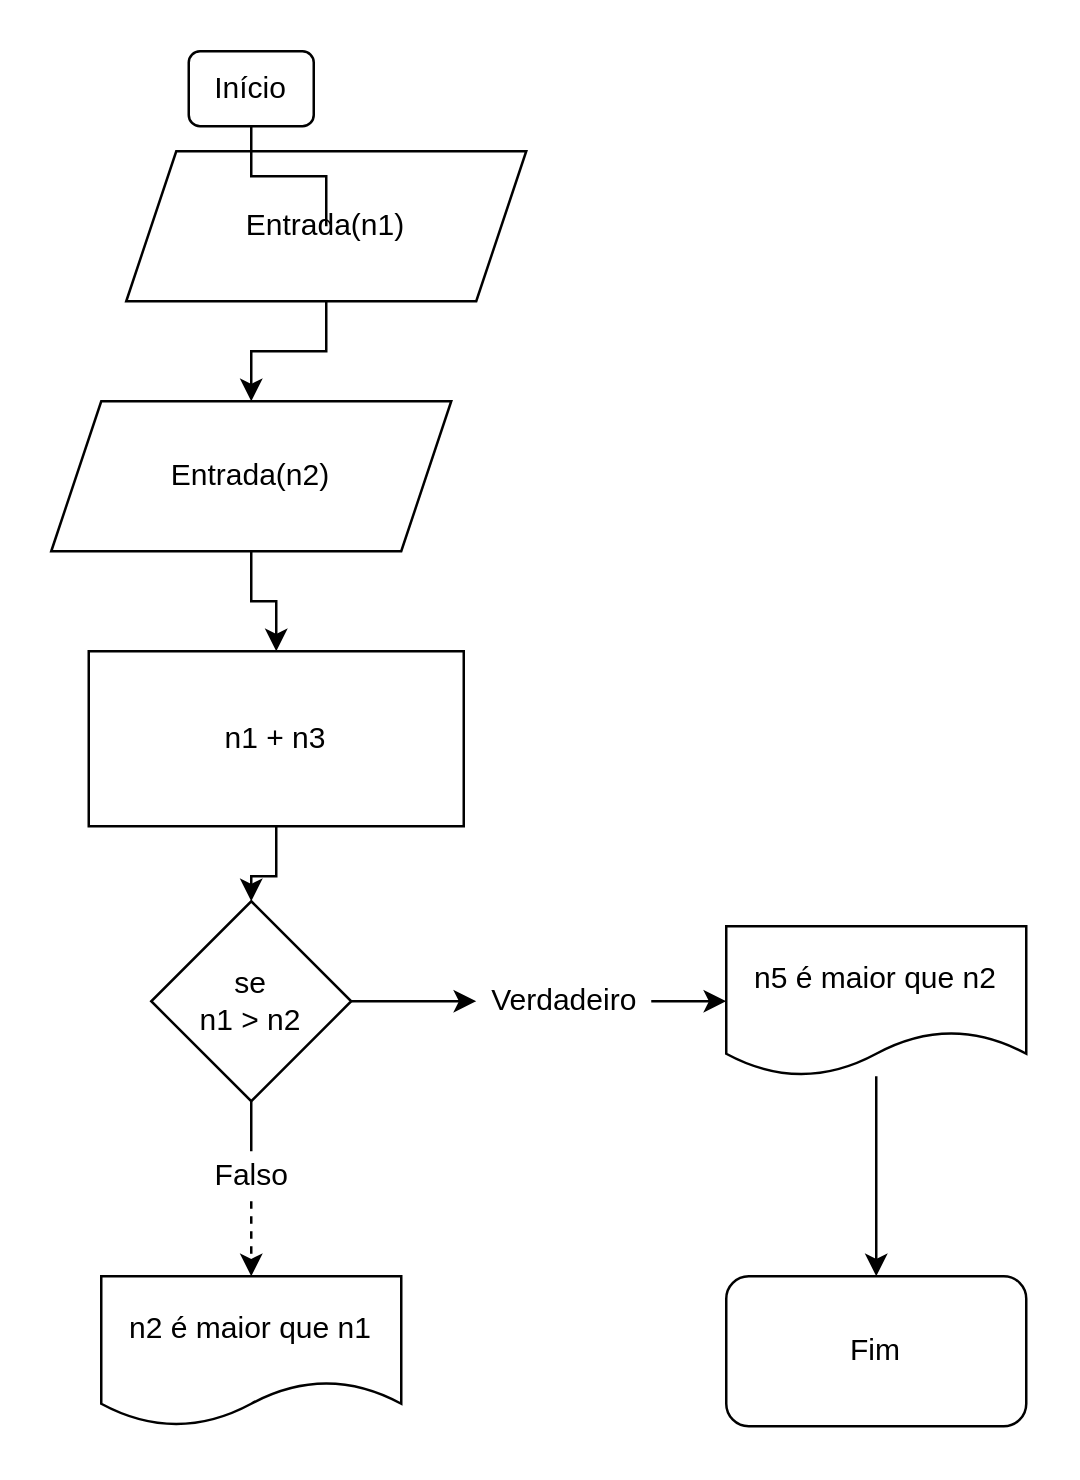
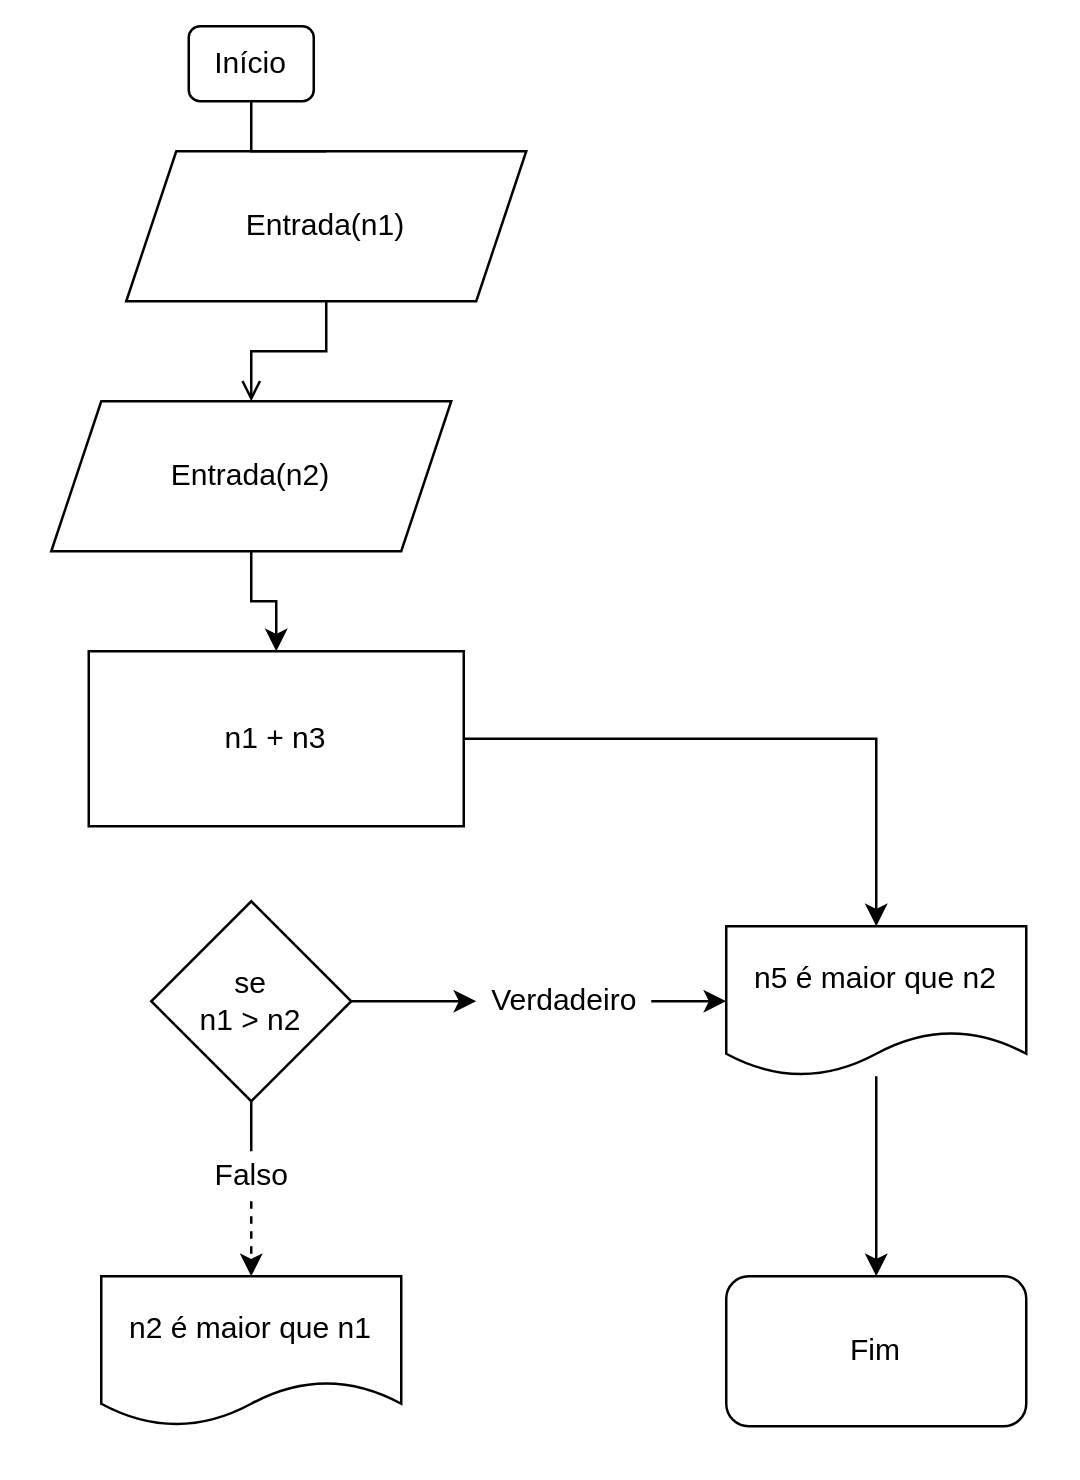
(251, 89) -> (251, 64)
(251, 383) -> (251, 387)
(276, 868) -> (755, 739)
